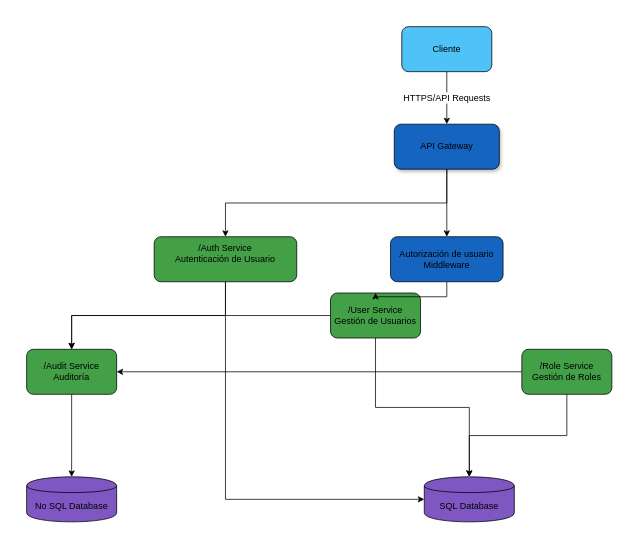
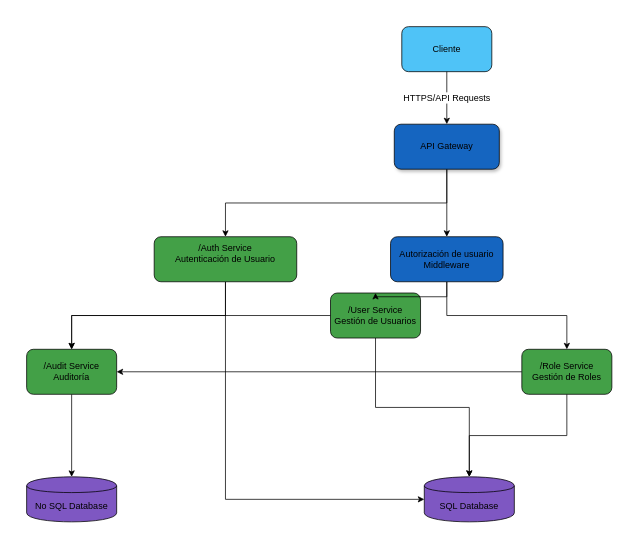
none -> (499, 315)
